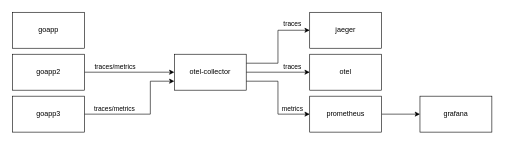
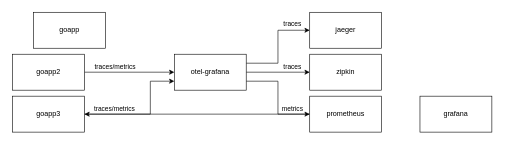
(48, 30) -> (69, 30)
(210, 72) -> (210, 72)
(346, 72) -> (346, 72)
(414, 114) -> (215, 114)
